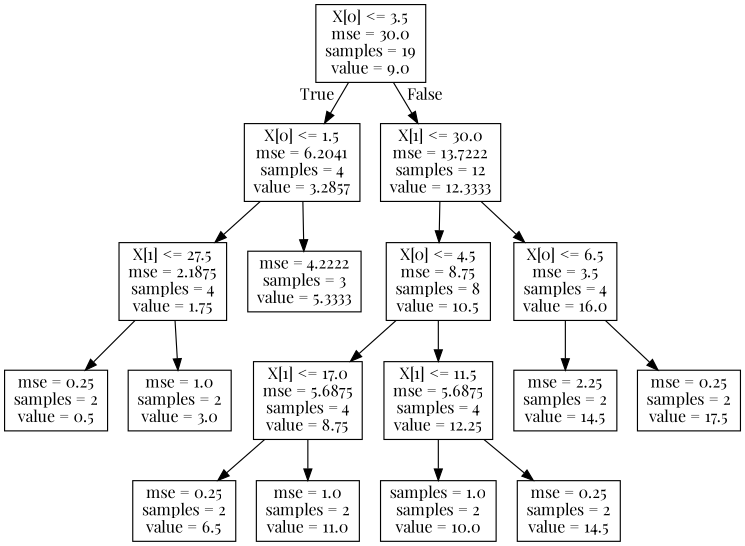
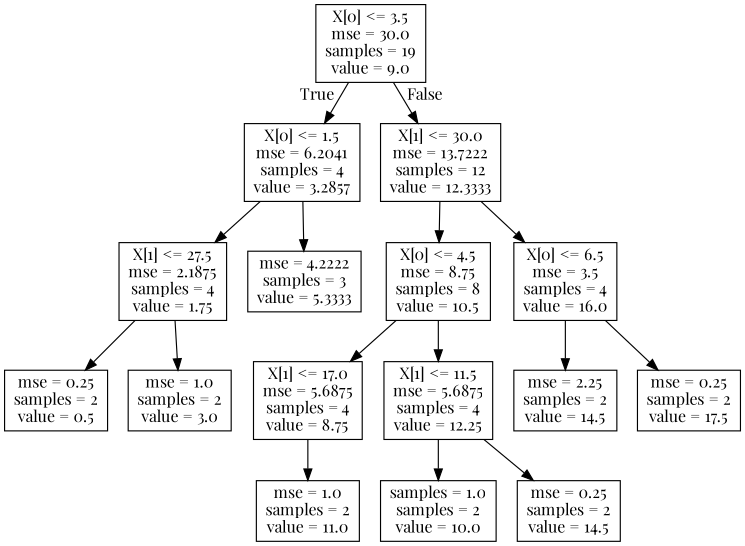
(184, 511) -> none
